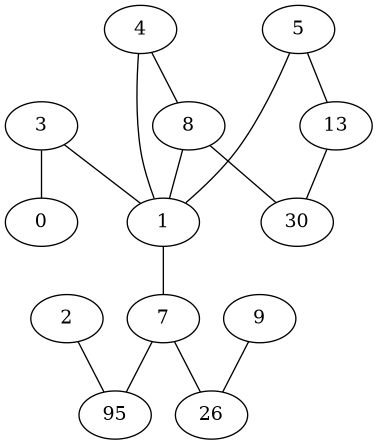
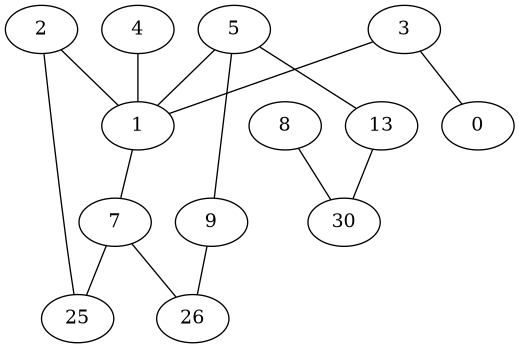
(165, 78) -> none
none -> (223, 126)
(176, 174) -> (90, 78)
(115, 415) -> (78, 319)
